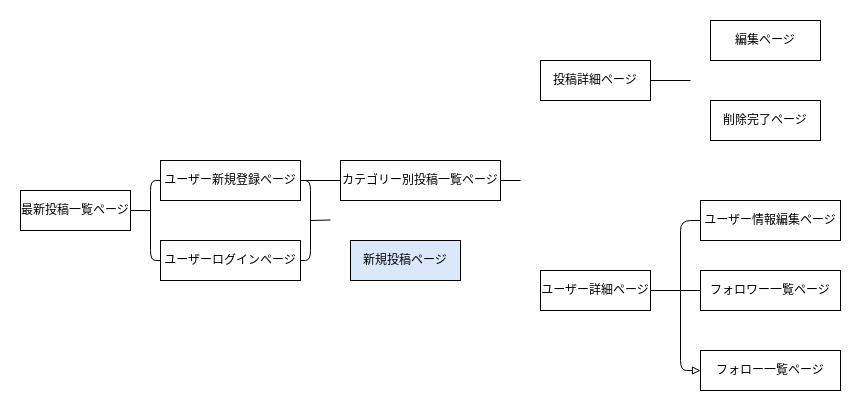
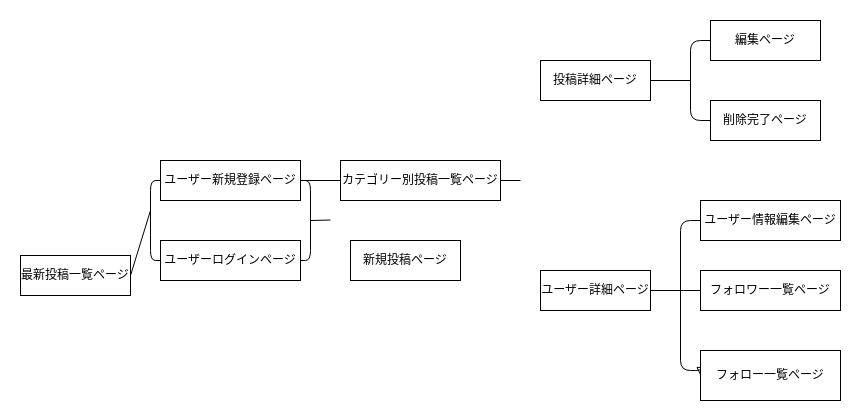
none -> (691, 82)
(76, 211) -> (76, 276)
(406, 261) -> (406, 261)
(771, 371) -> (771, 376)
